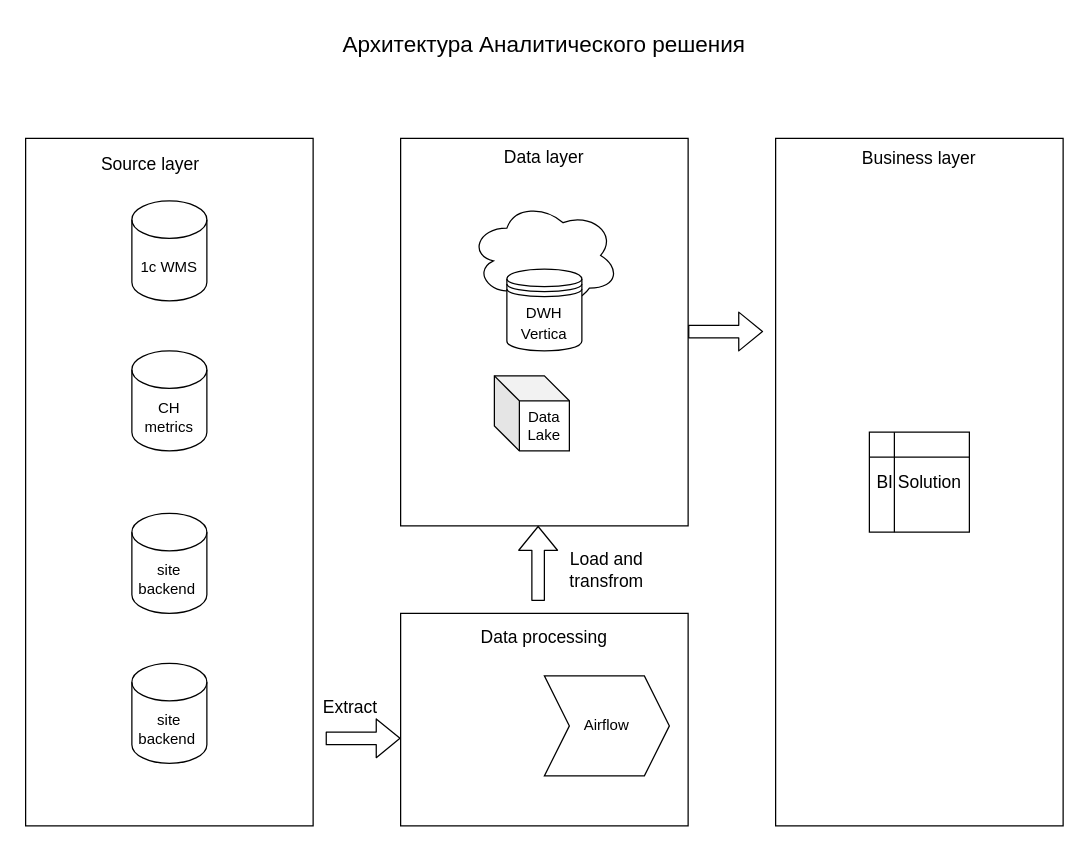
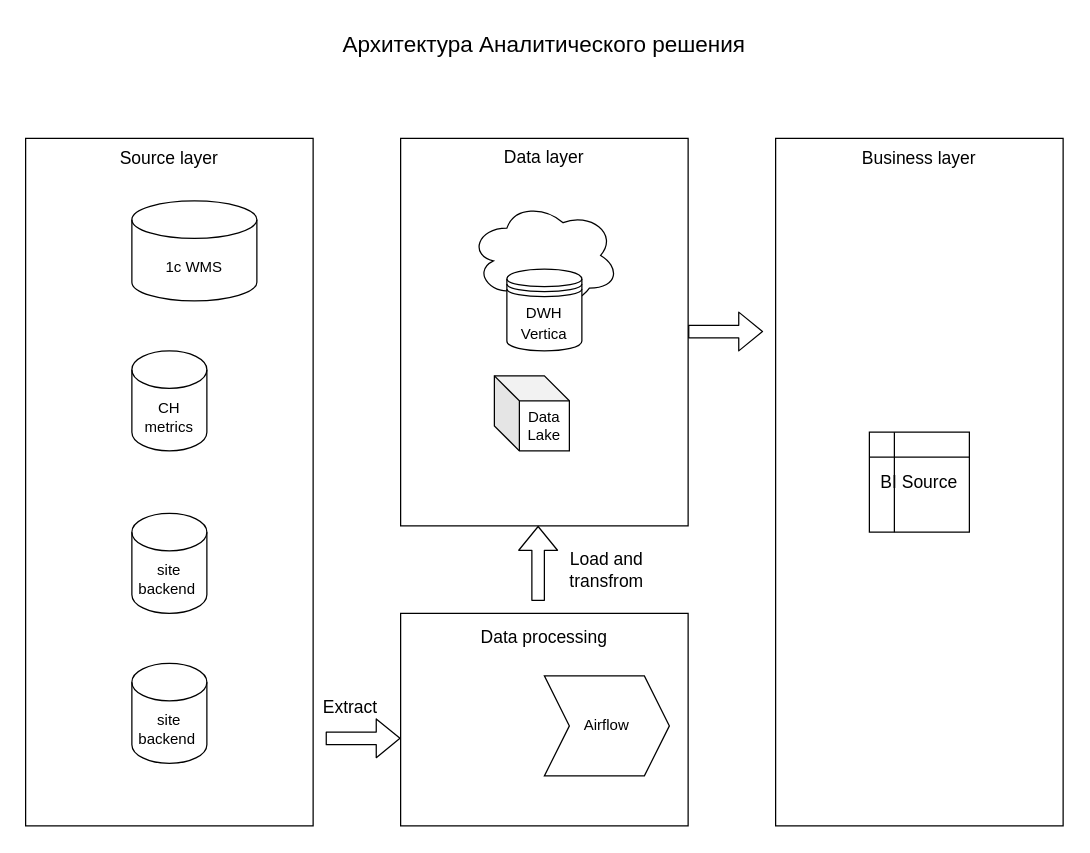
(151, 163) -> (169, 157)
(169, 251) -> (194, 251)
(919, 482) -> (919, 482)
